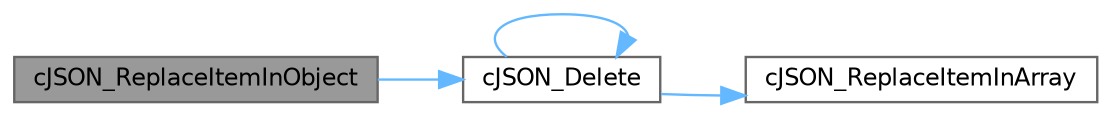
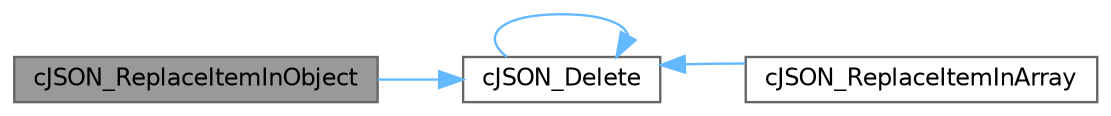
(691, 95) -> (715, 64)
